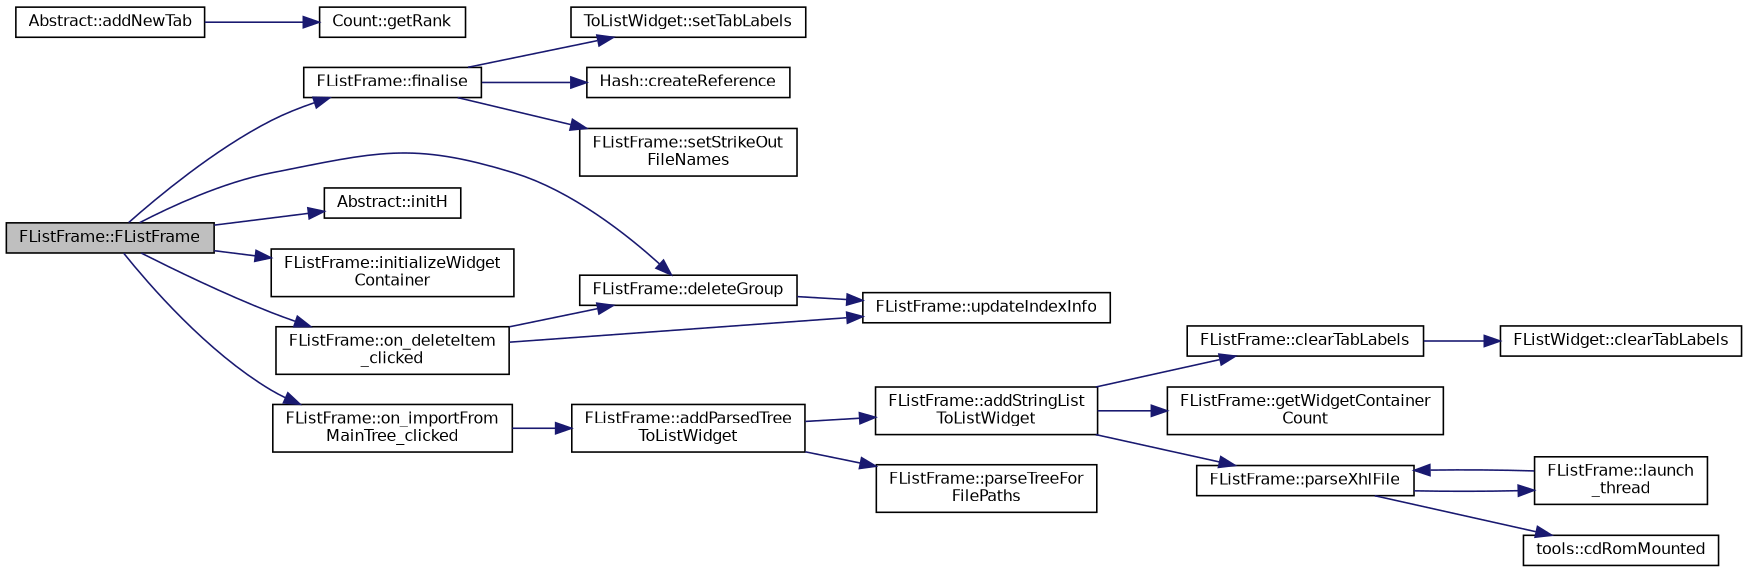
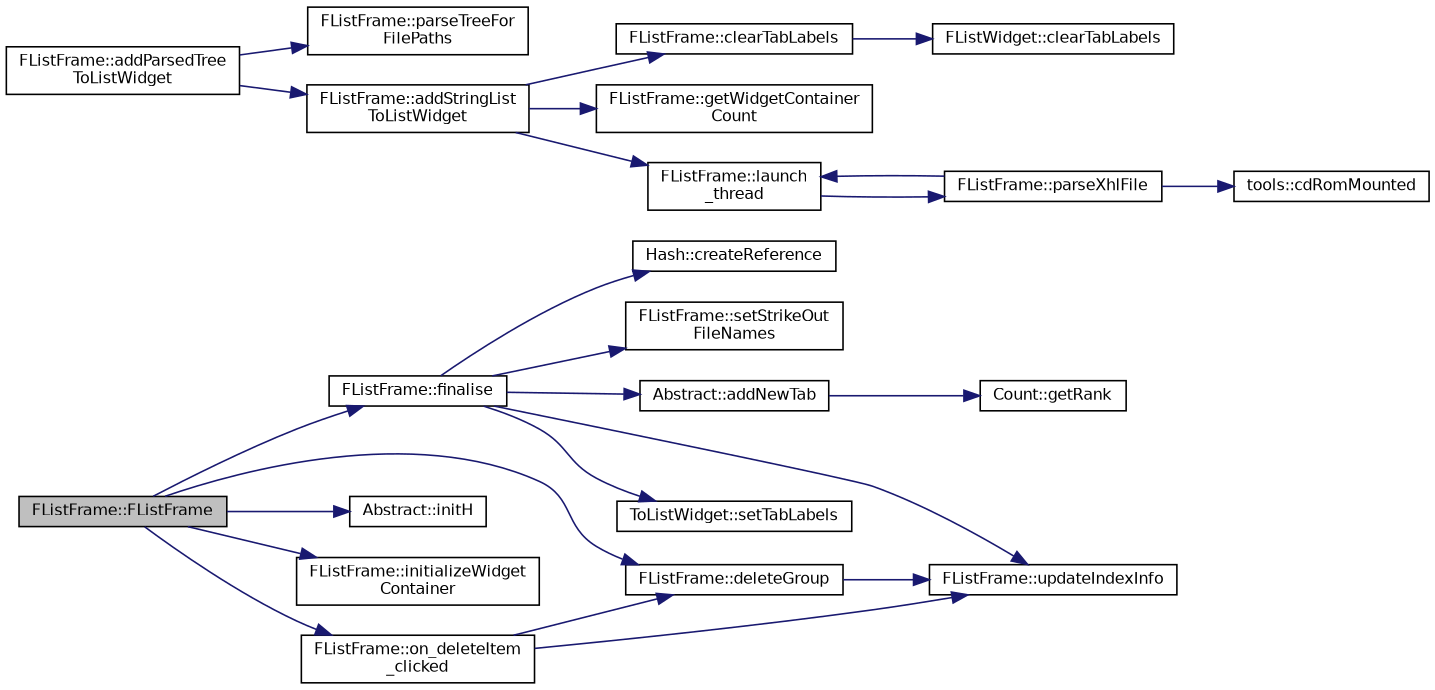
none -> (565, 393)
(393, 428) -> none
(1158, 448) -> (574, 147)
none -> (761, 461)
